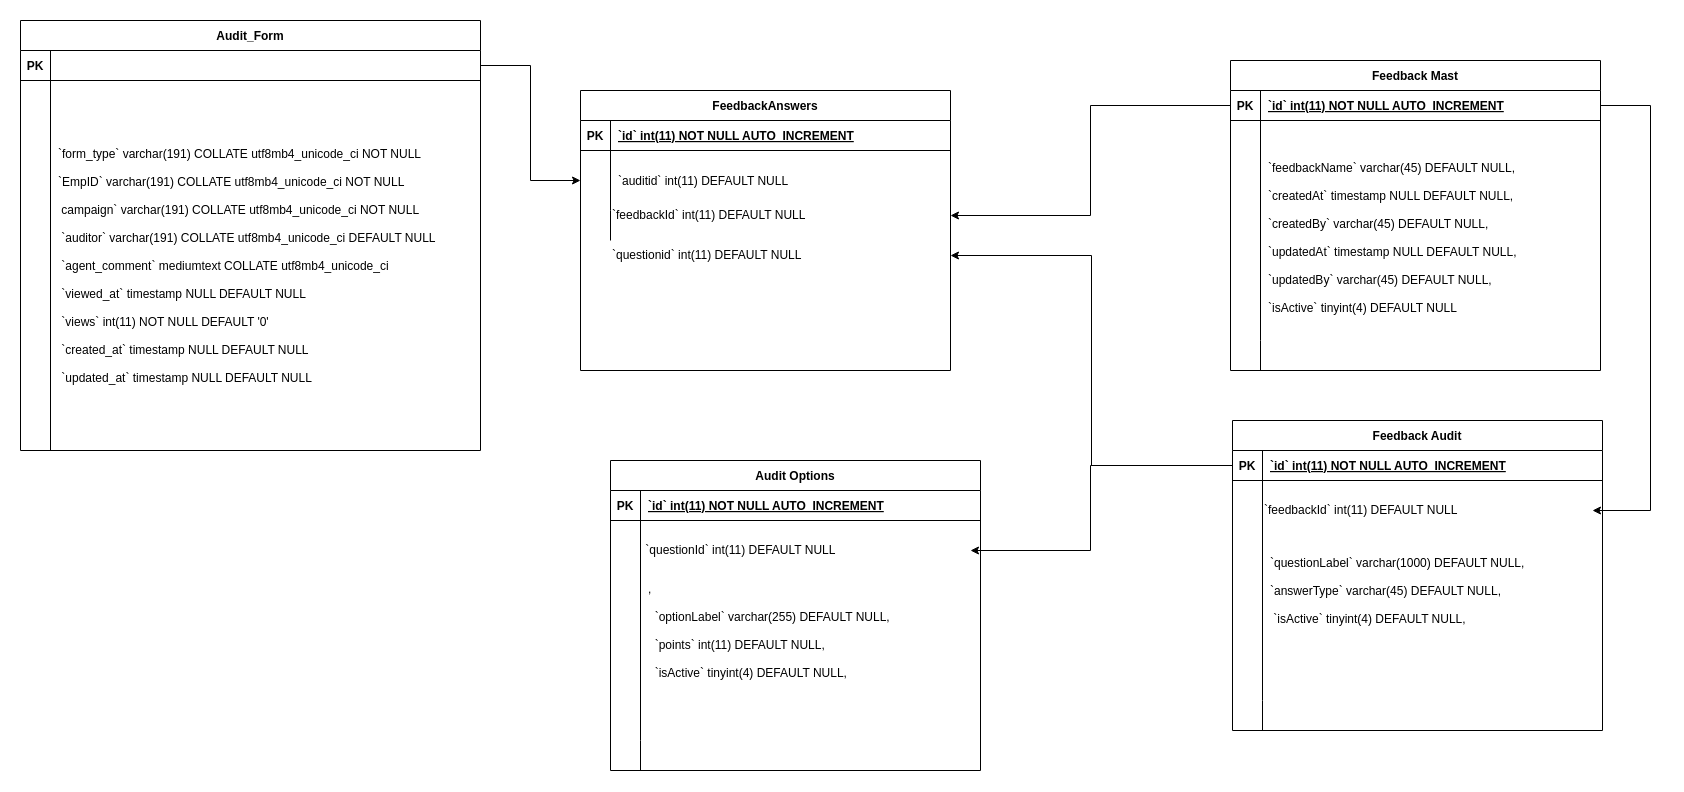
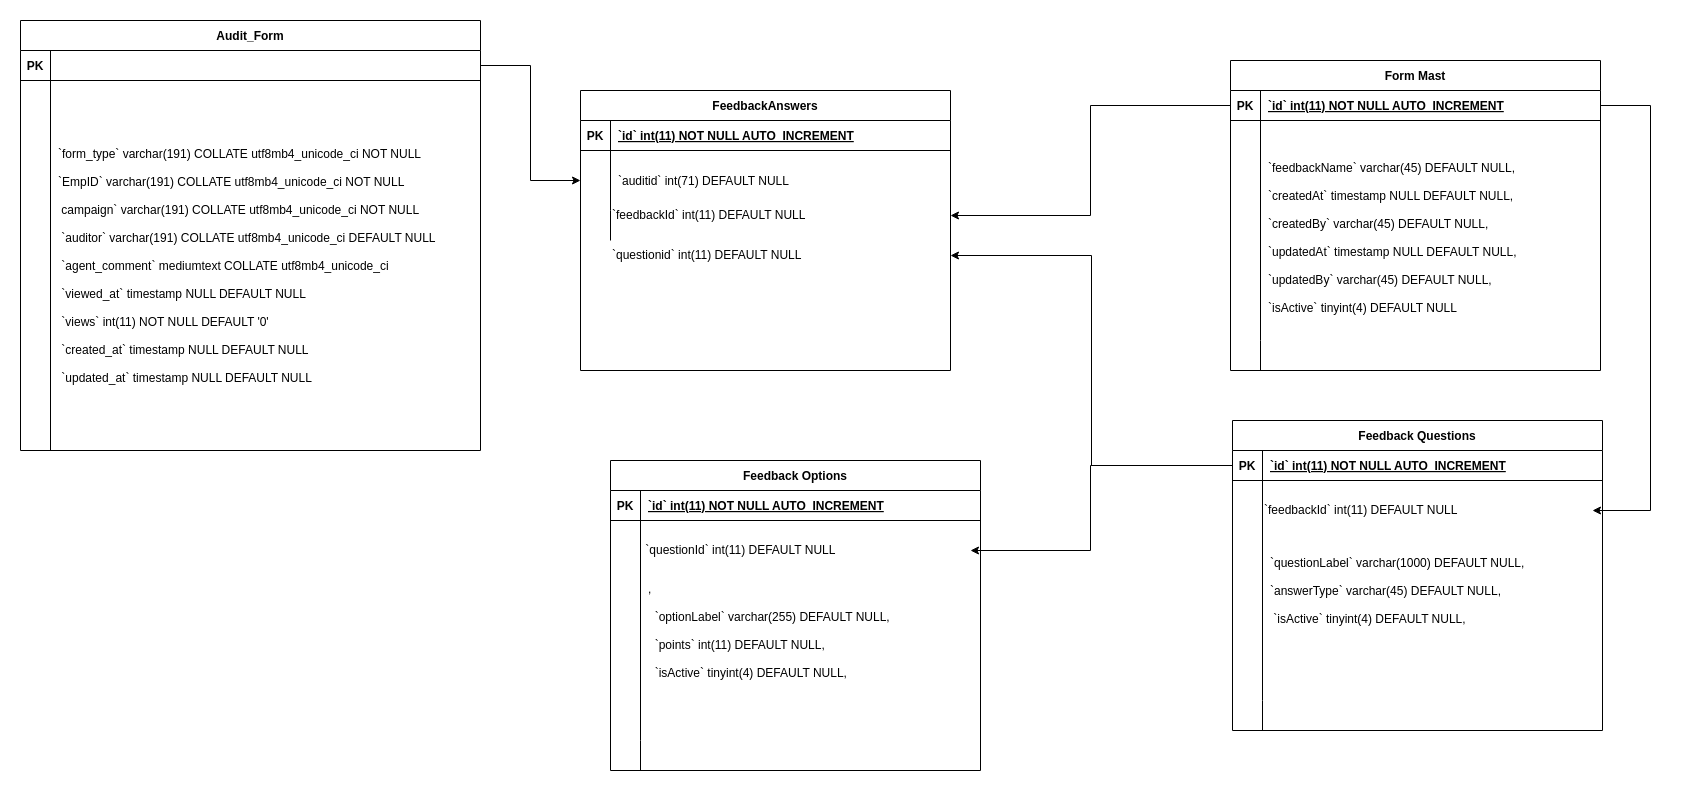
(1415, 76) -> (1415, 76)
(709, 181) -> (709, 181)
(1417, 436) -> (1417, 436)
(795, 476) -> (795, 476)
